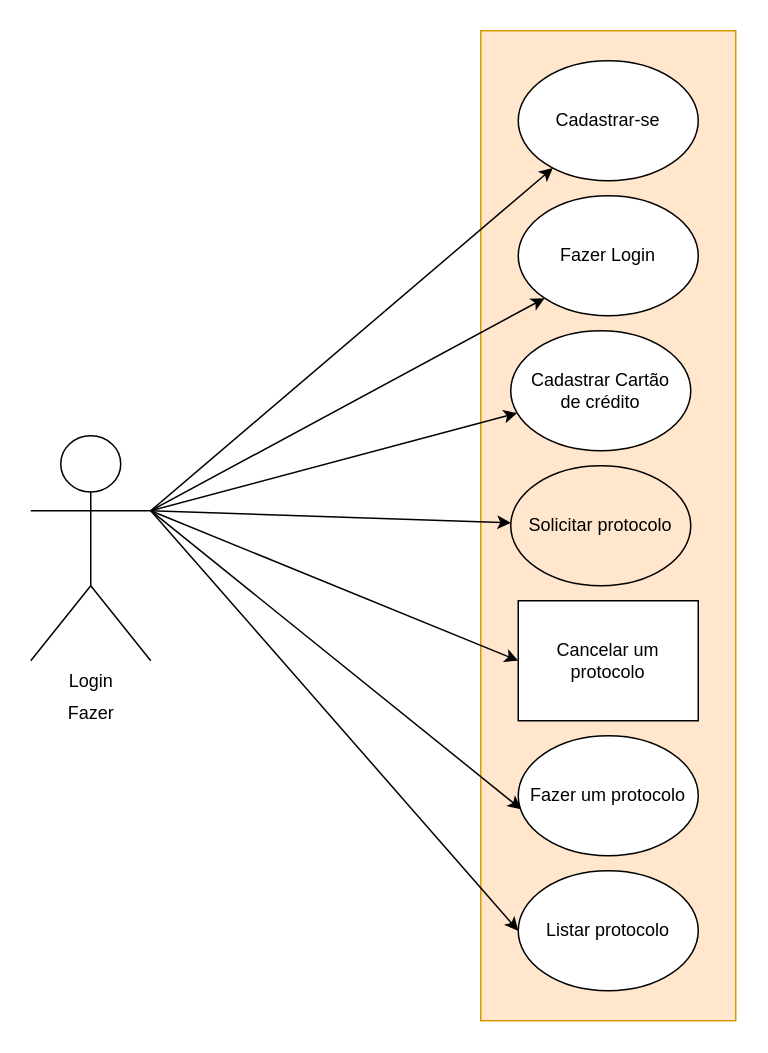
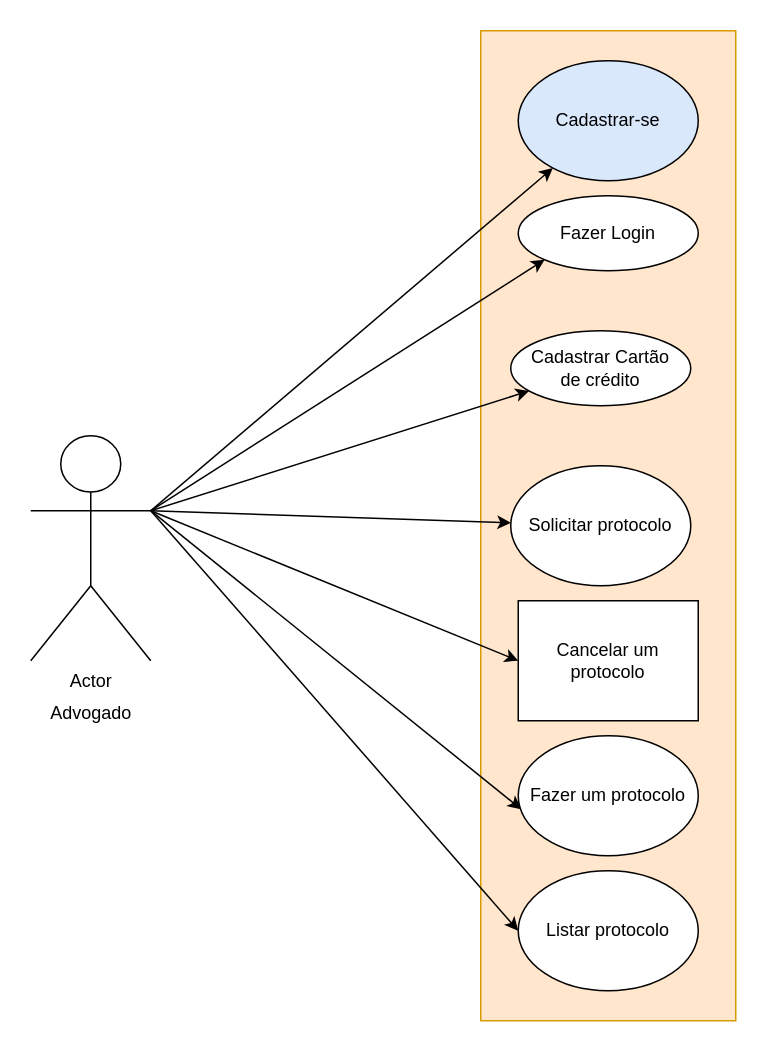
(608, 121) -> (608, 121)
(608, 256) -> (608, 233)
(601, 391) -> (601, 368)
(601, 526) -> (601, 526)
(92, 682) -> (92, 682)
(92, 713) -> (92, 713)
